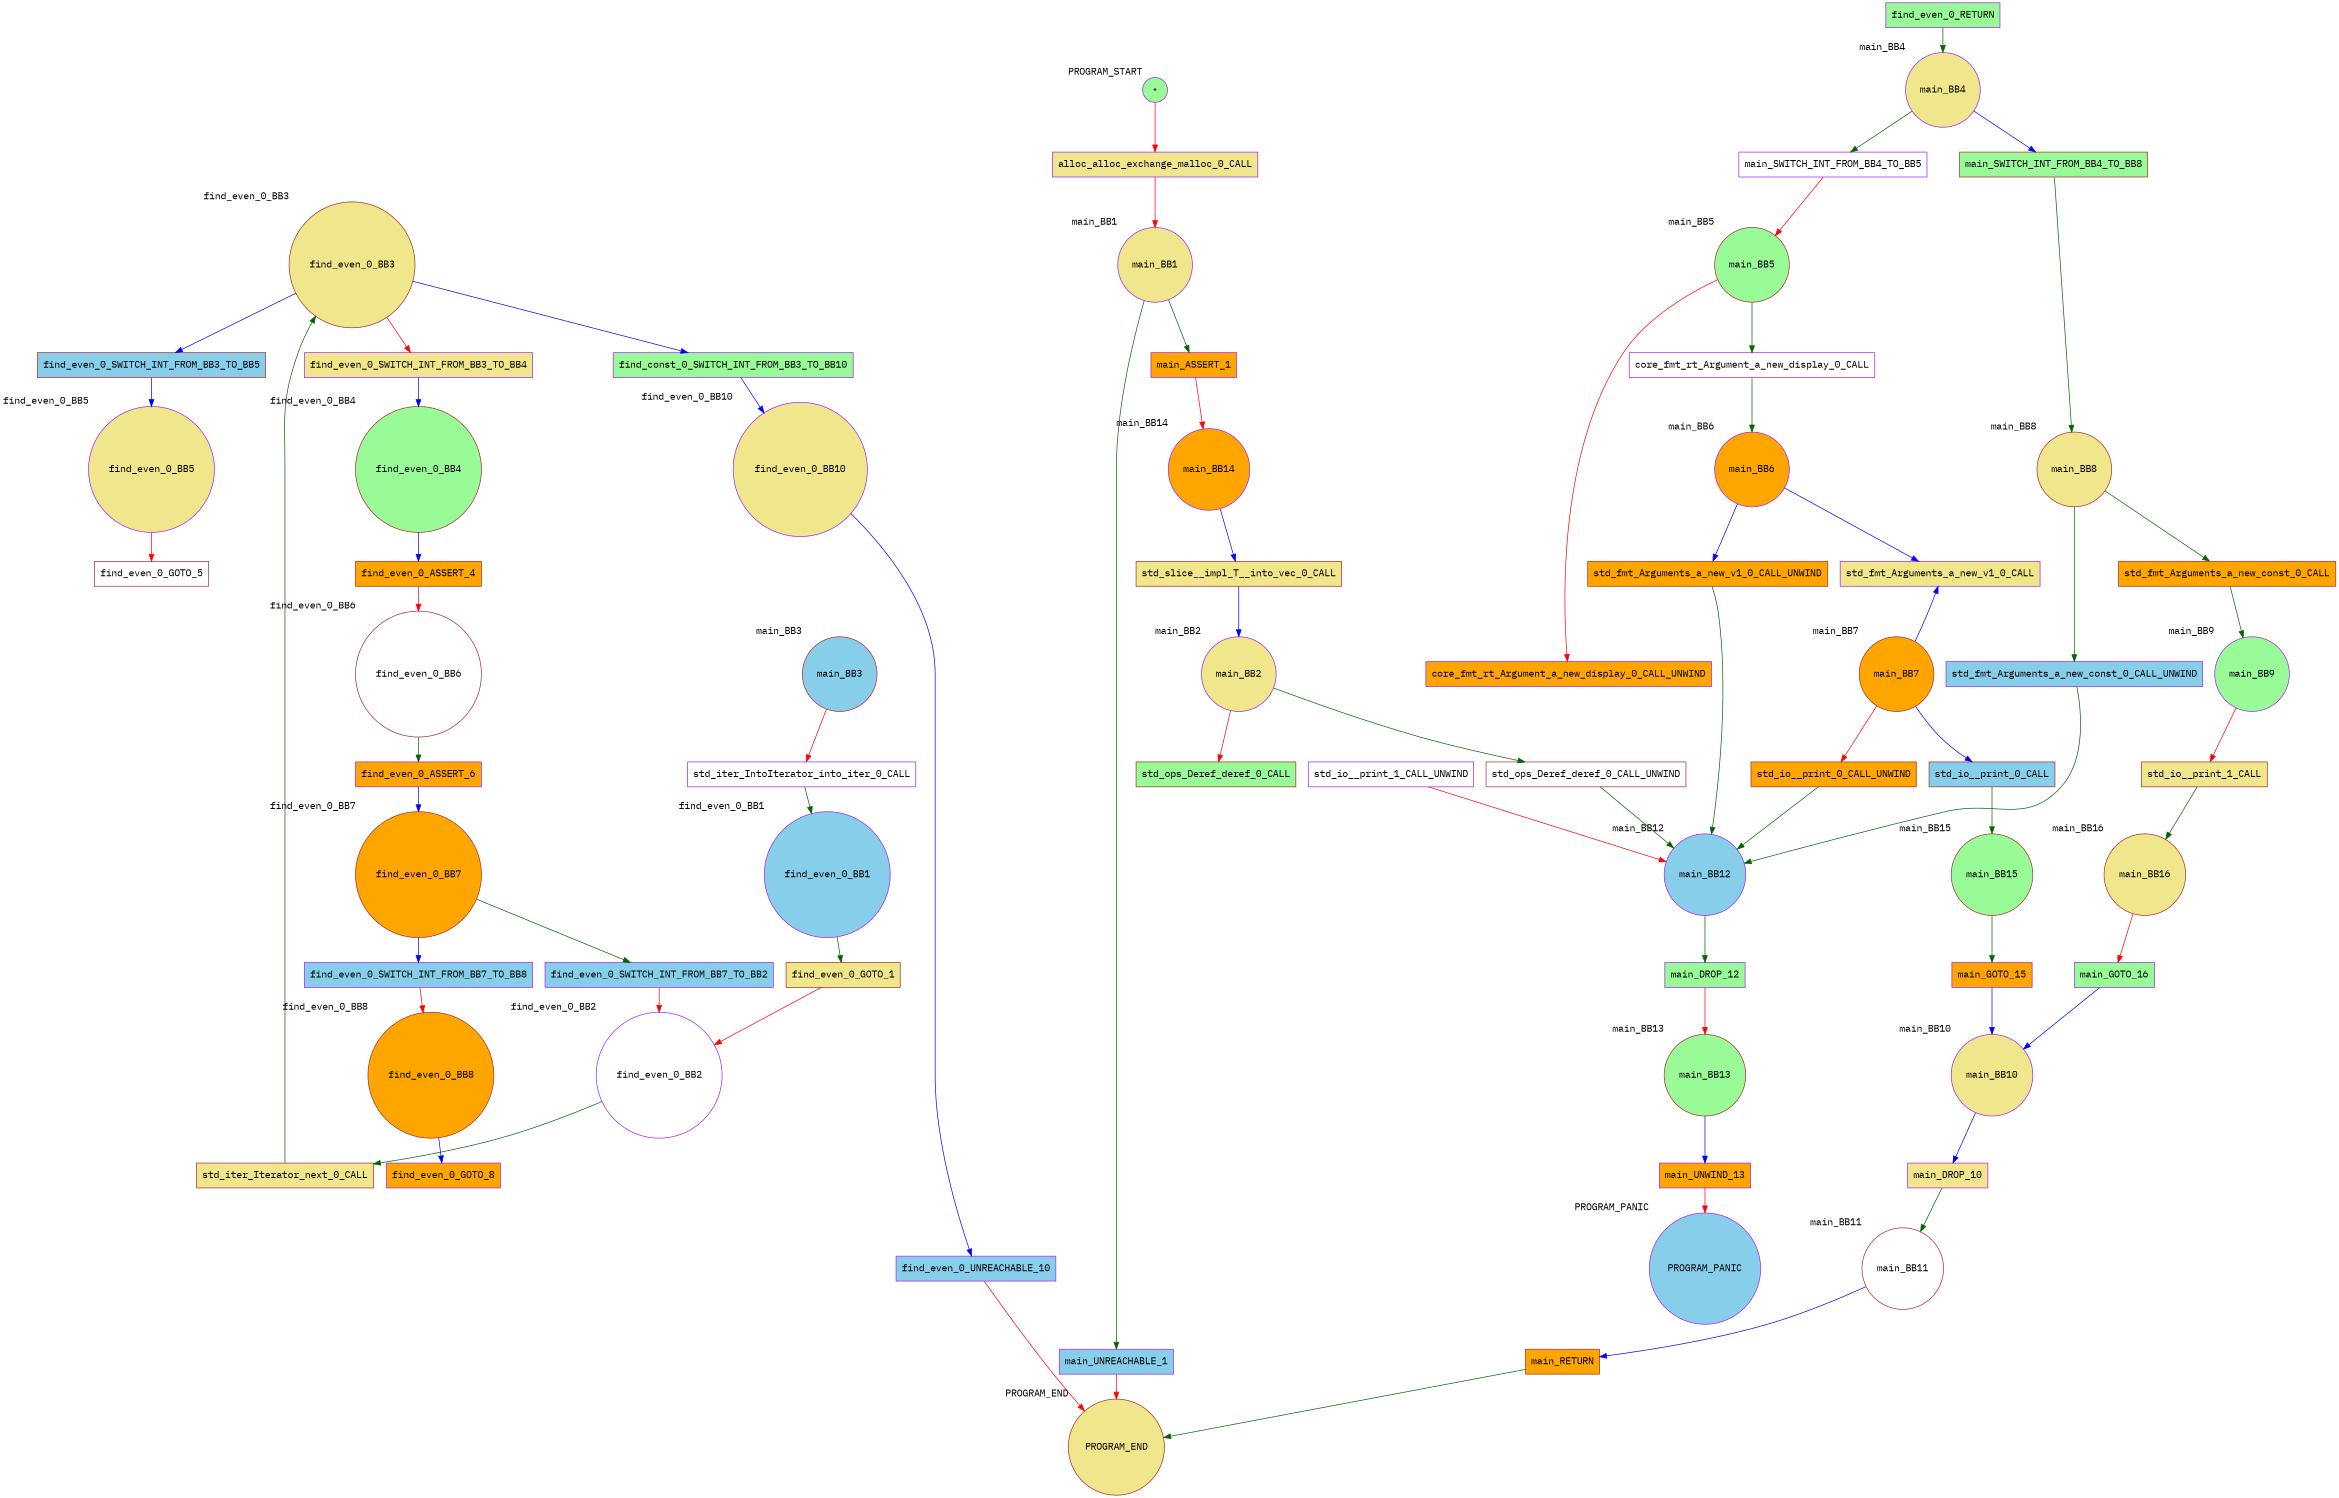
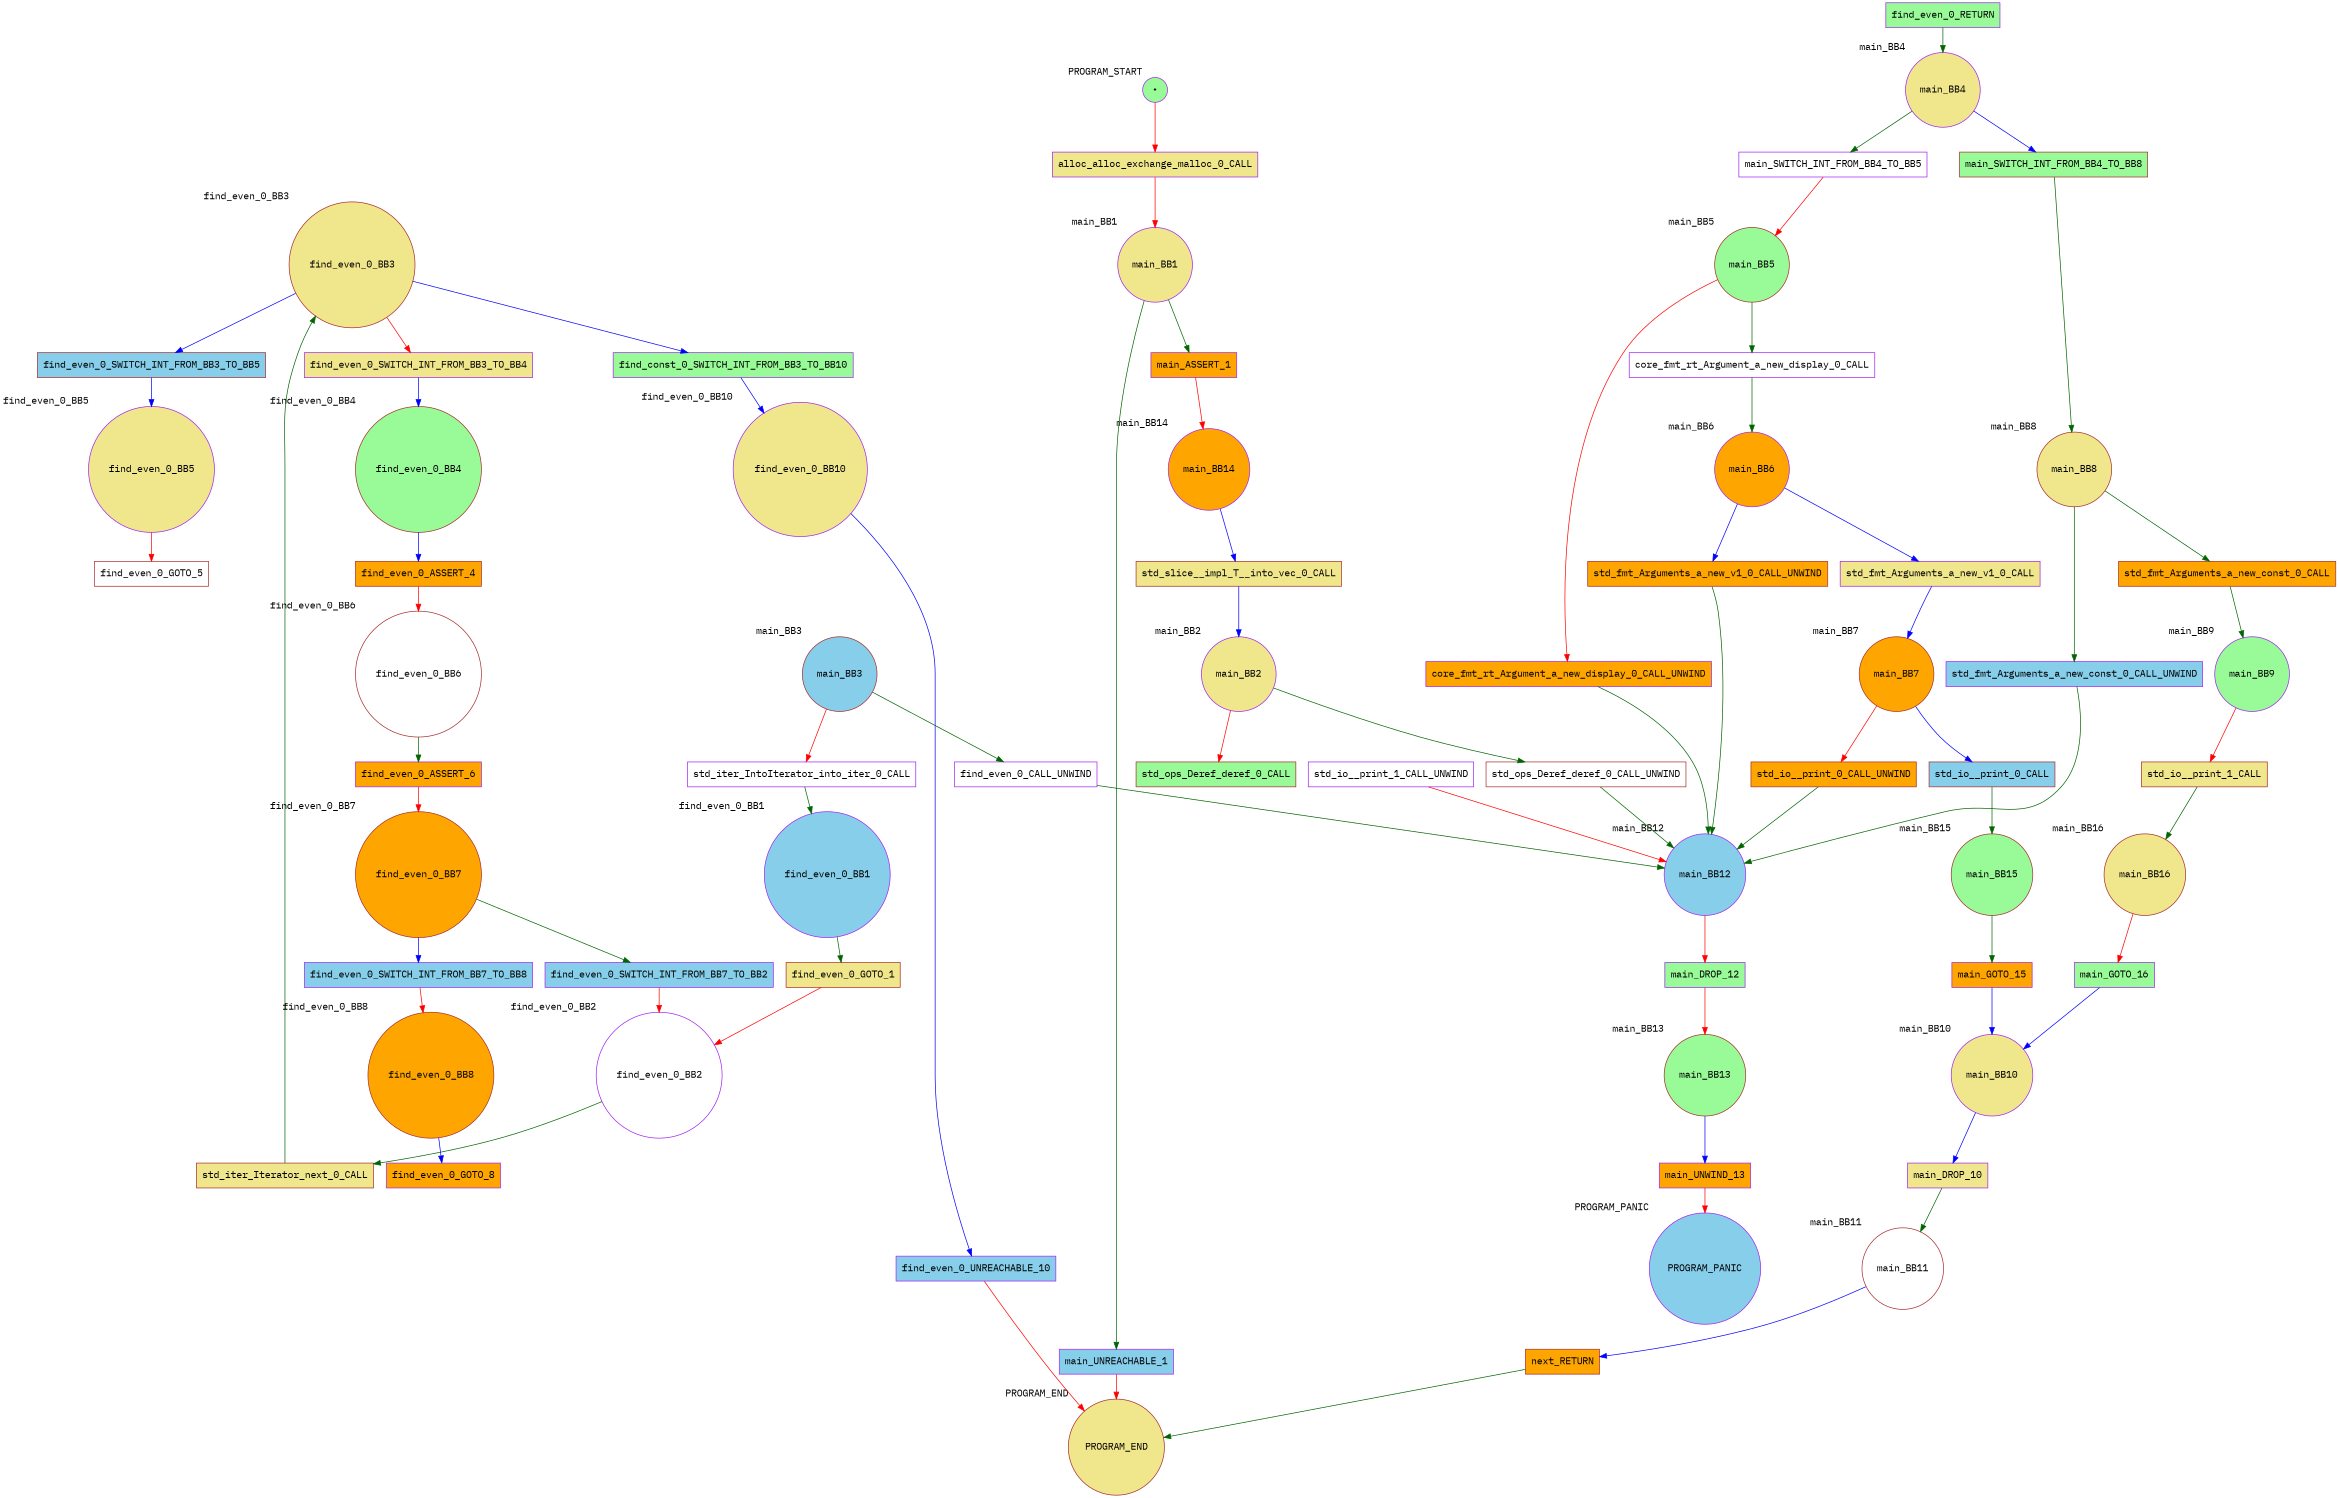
(1926, 617) -> (1921, 609)
none -> (1676, 740)
none -> (1026, 774)
(418, 796) -> (418, 796)
(1705, 935) -> (1705, 935)
(1562, 1362) -> (1562, 1362)
